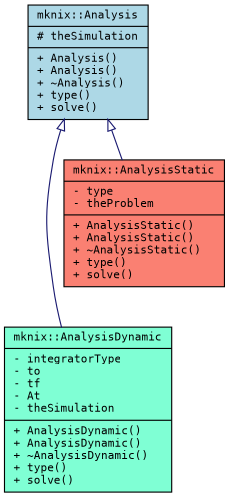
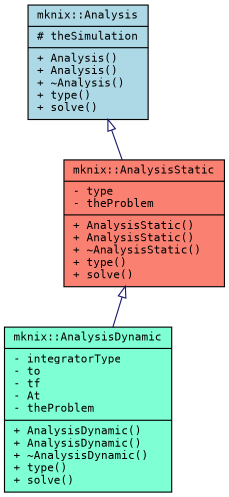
(47, 229) -> (117, 312)
(65, 408) -> (54, 408)
